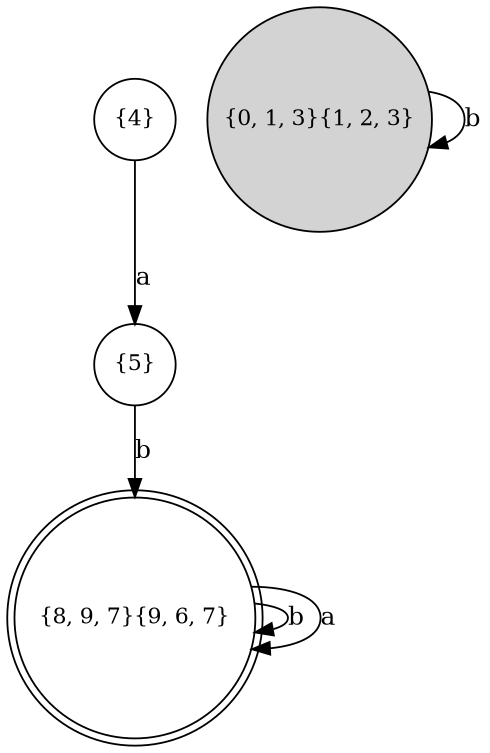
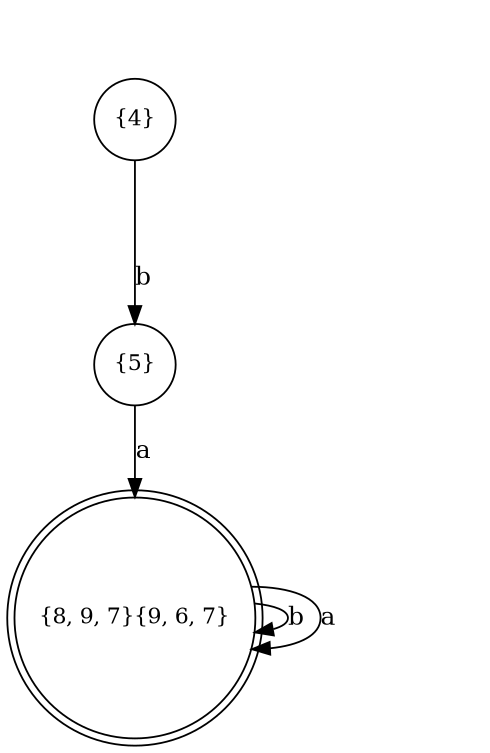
(320, 120) -> none
(144, 278) -> (144, 278)
(144, 451) -> (144, 451)
